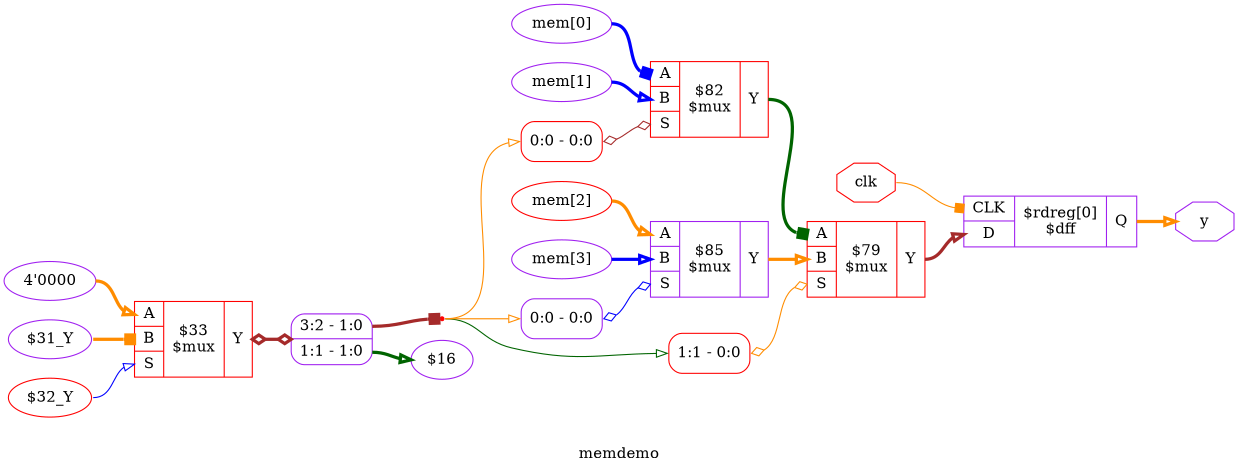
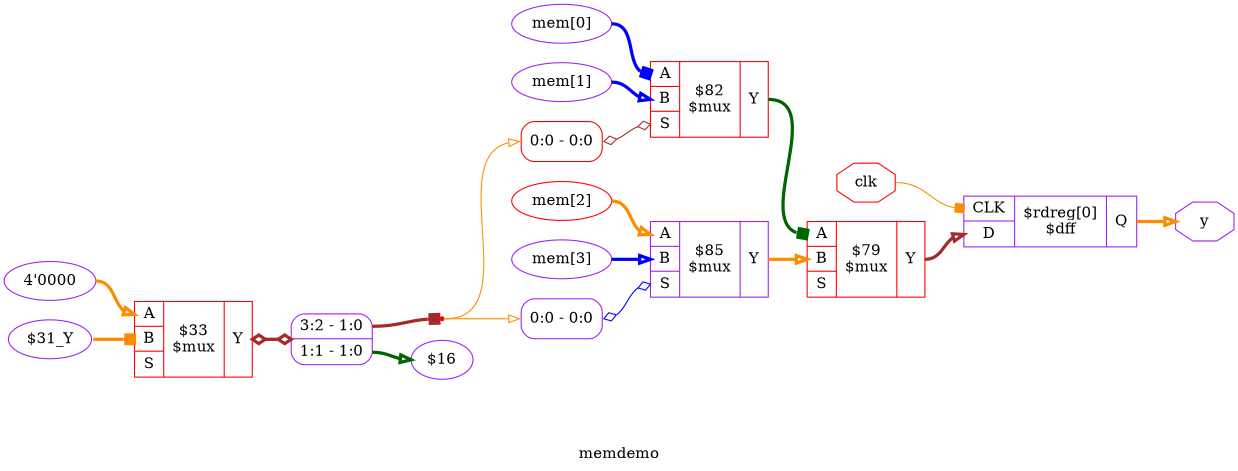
(709, 353) -> none
(50, 398) -> none
